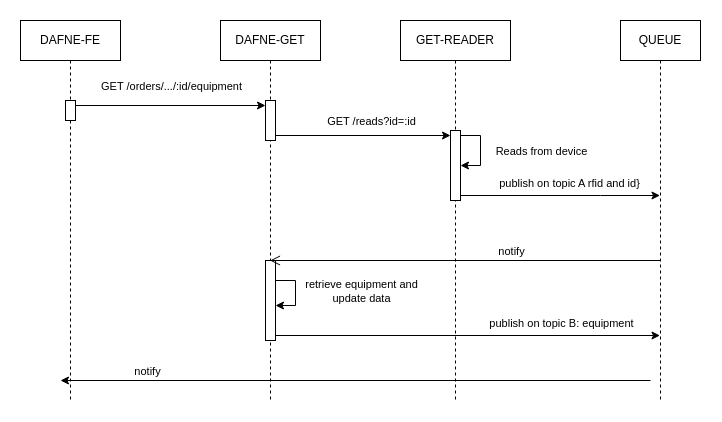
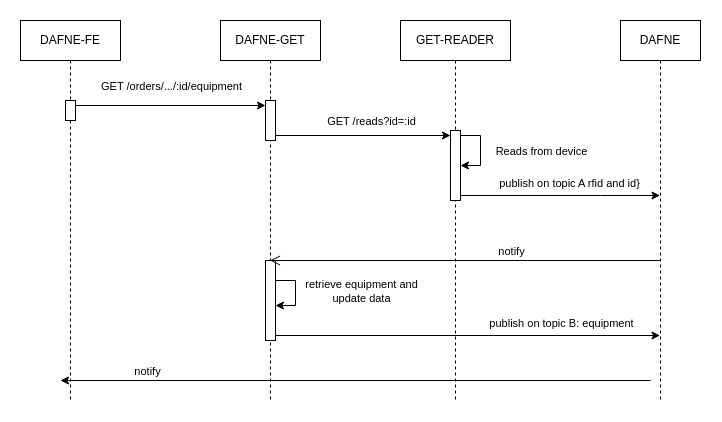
(661, 41) -> (661, 41)
